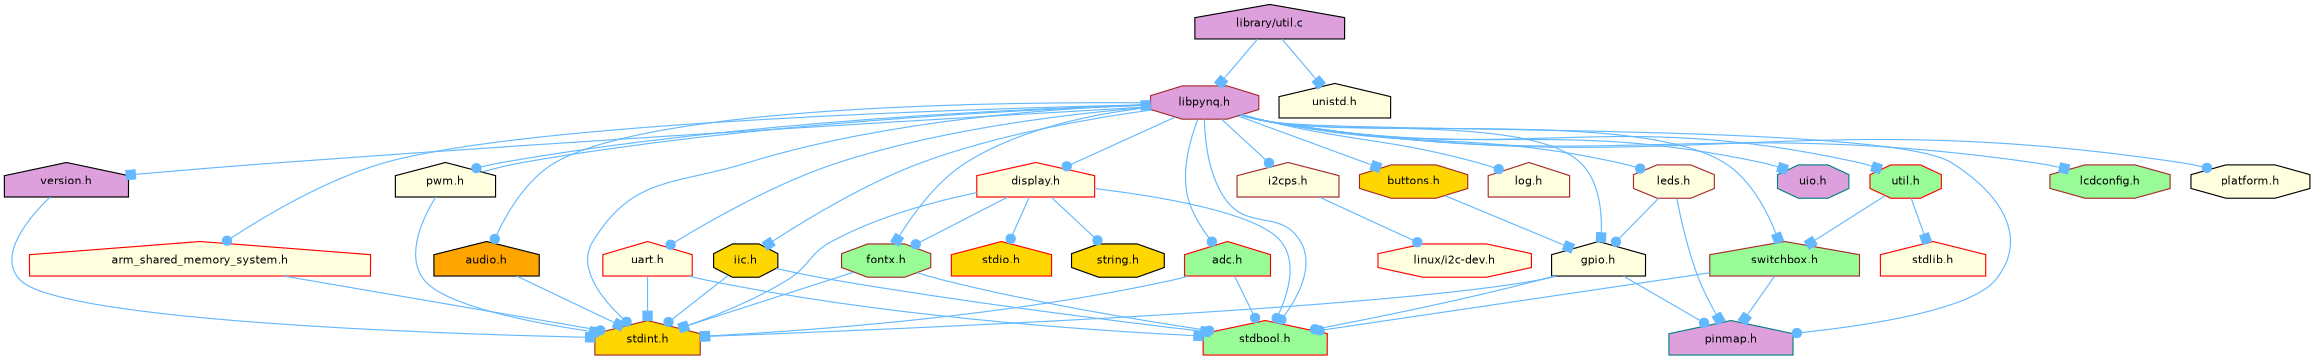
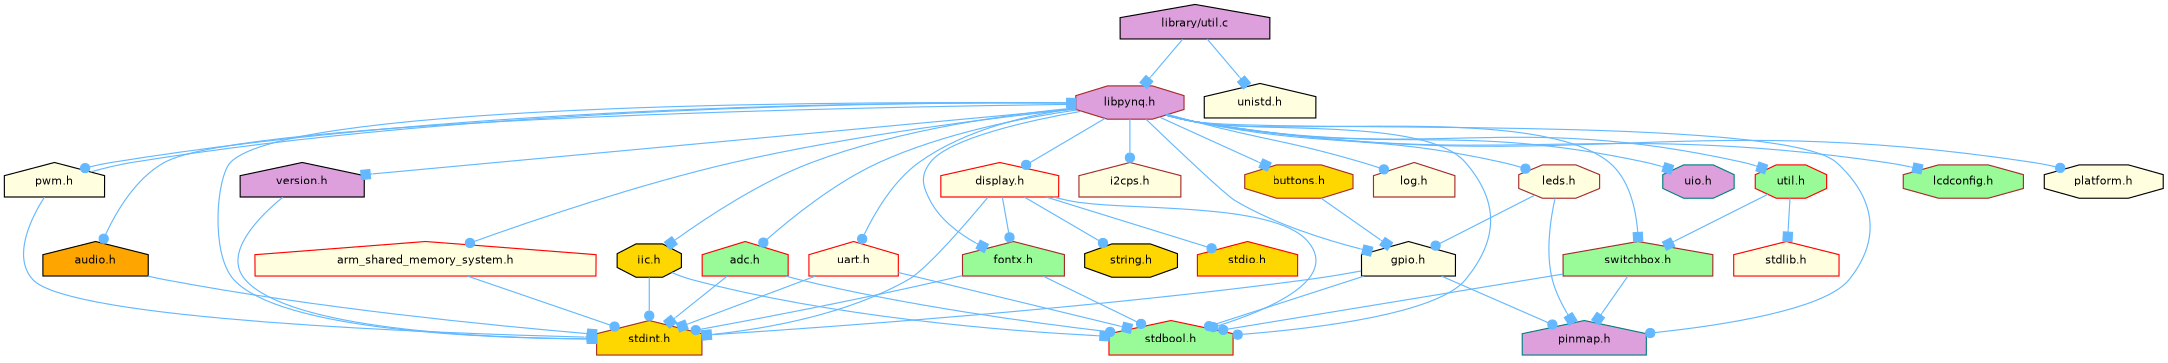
(886, 261) -> (1013, 261)
(1455, 261) -> none
